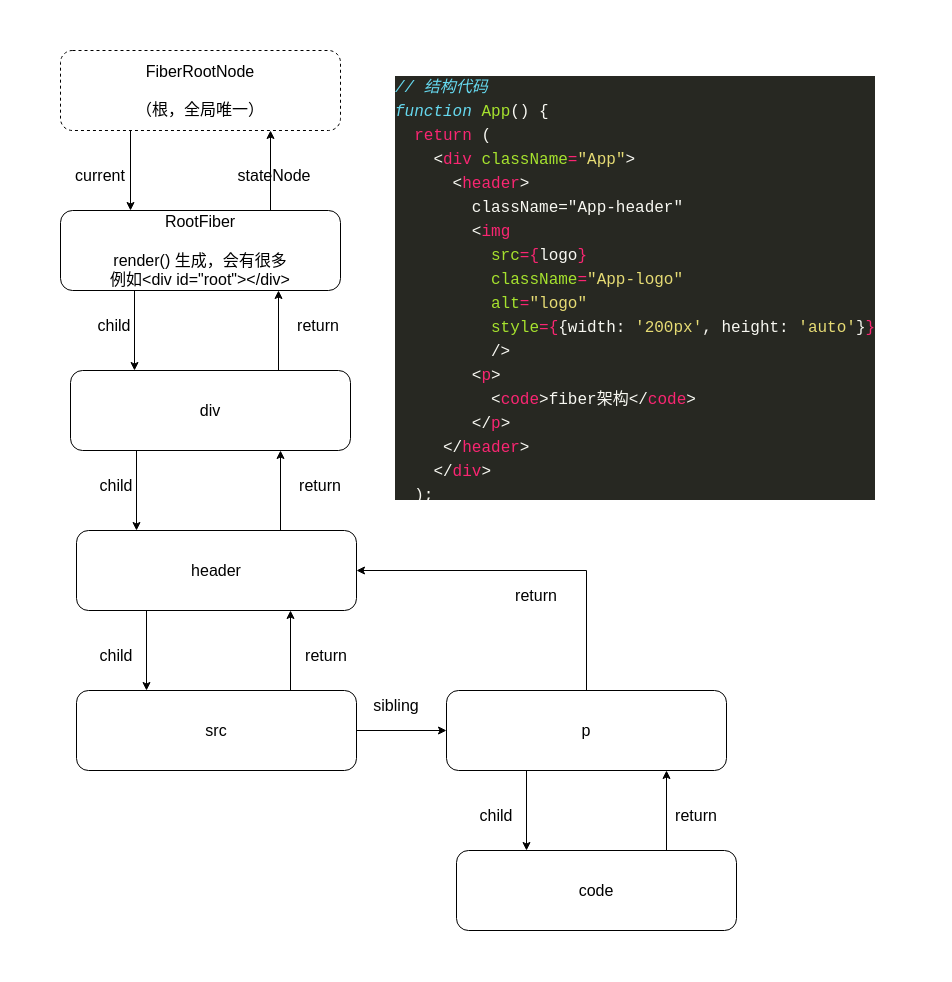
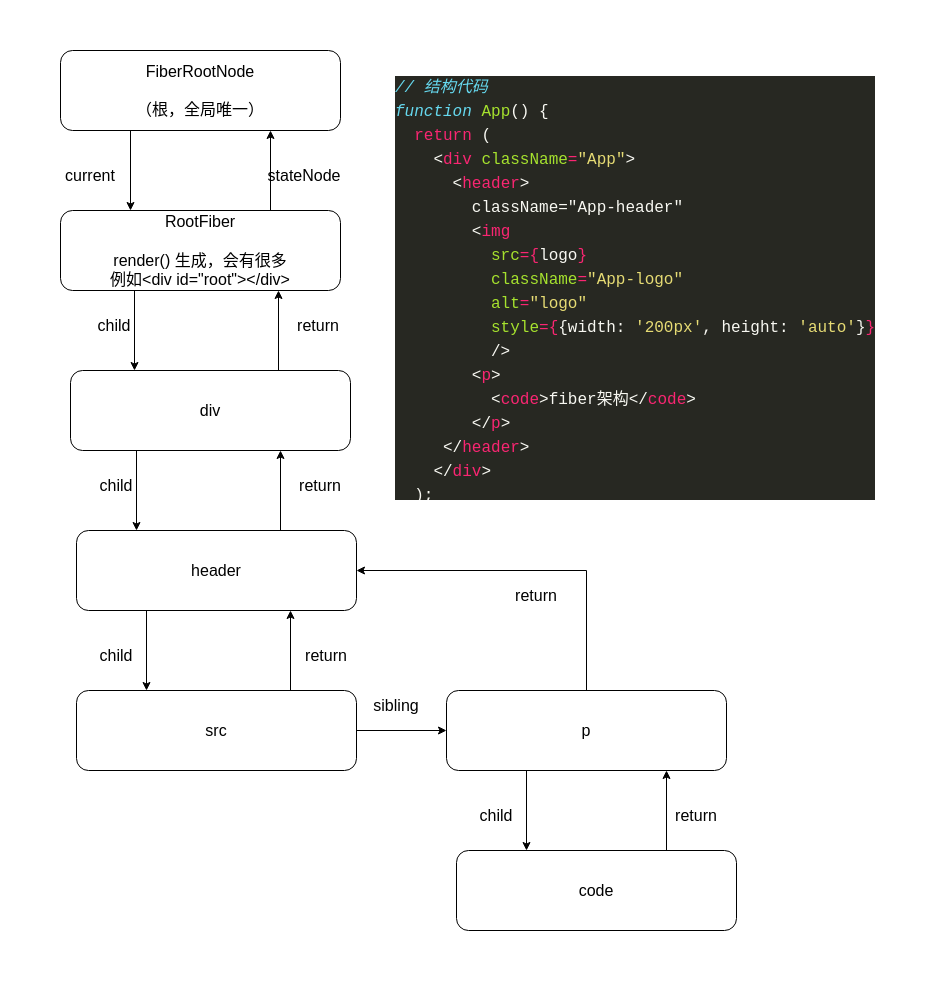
(201, 91) -> (201, 91)
(101, 176) -> (91, 176)
(275, 176) -> (305, 176)
